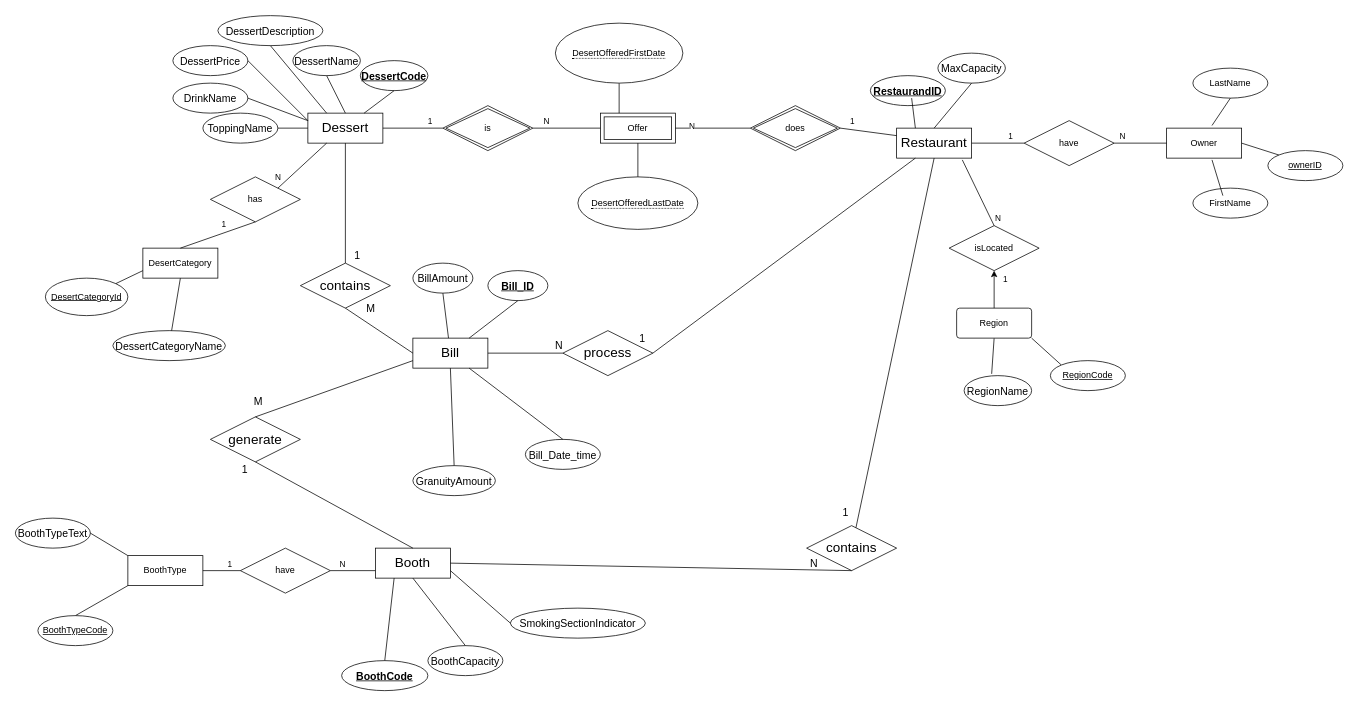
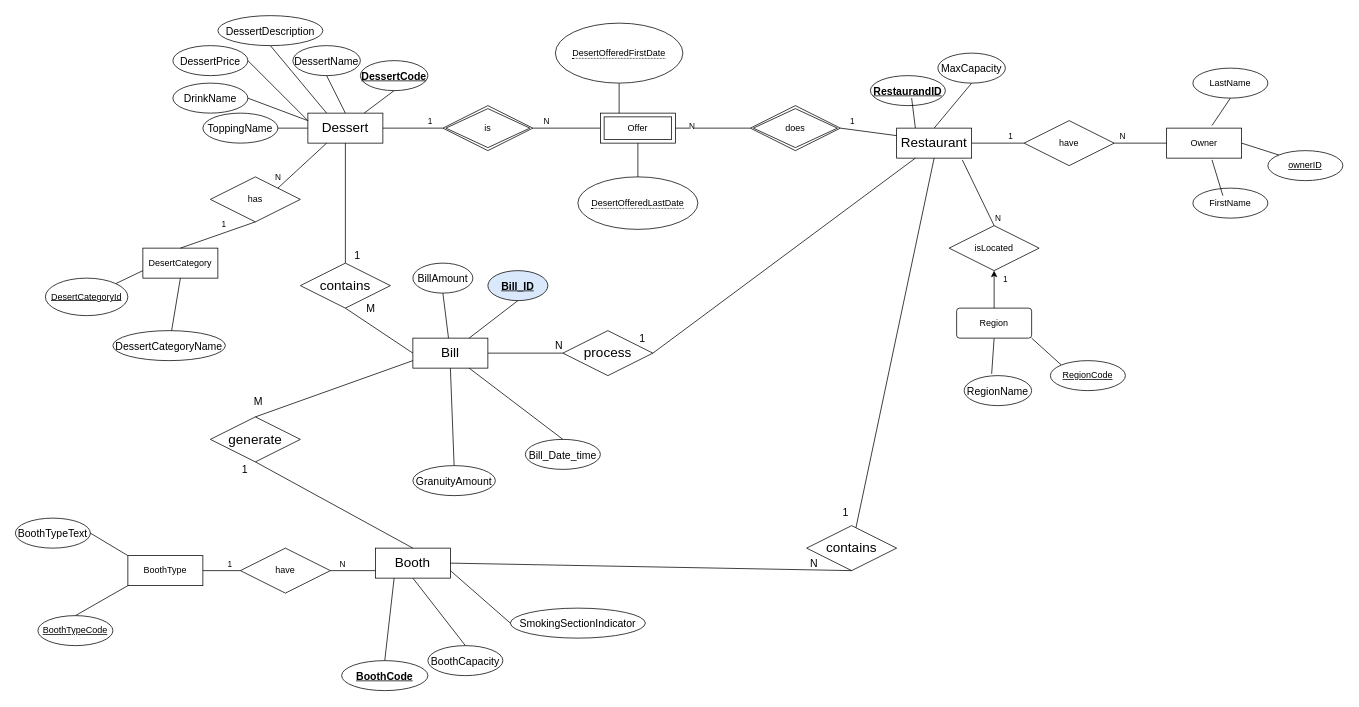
(518, 285) -> (518, 285)
